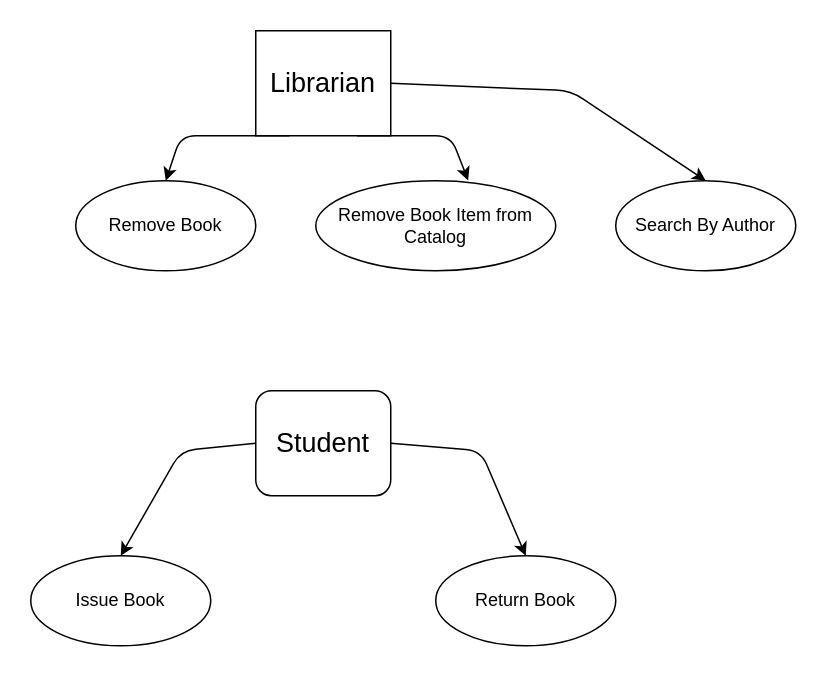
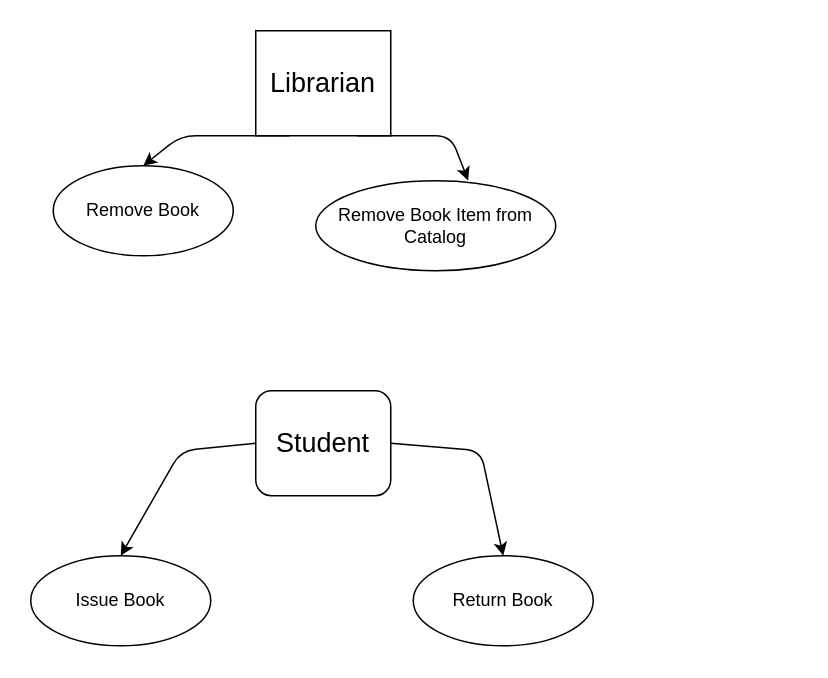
(552, 90) -> none
(166, 226) -> (143, 211)
(706, 226) -> none
(526, 601) -> (503, 601)
